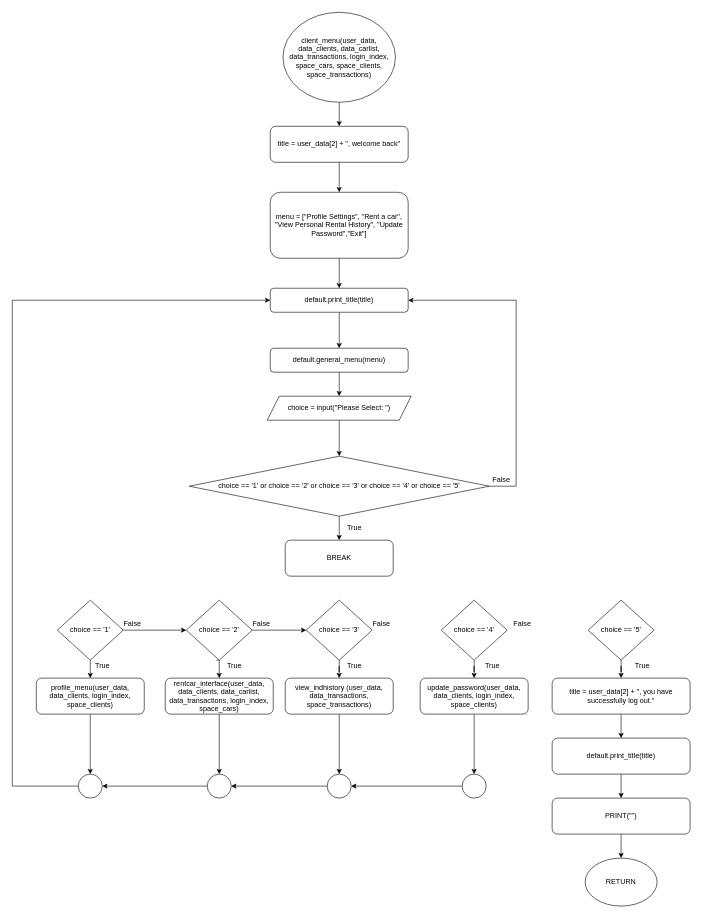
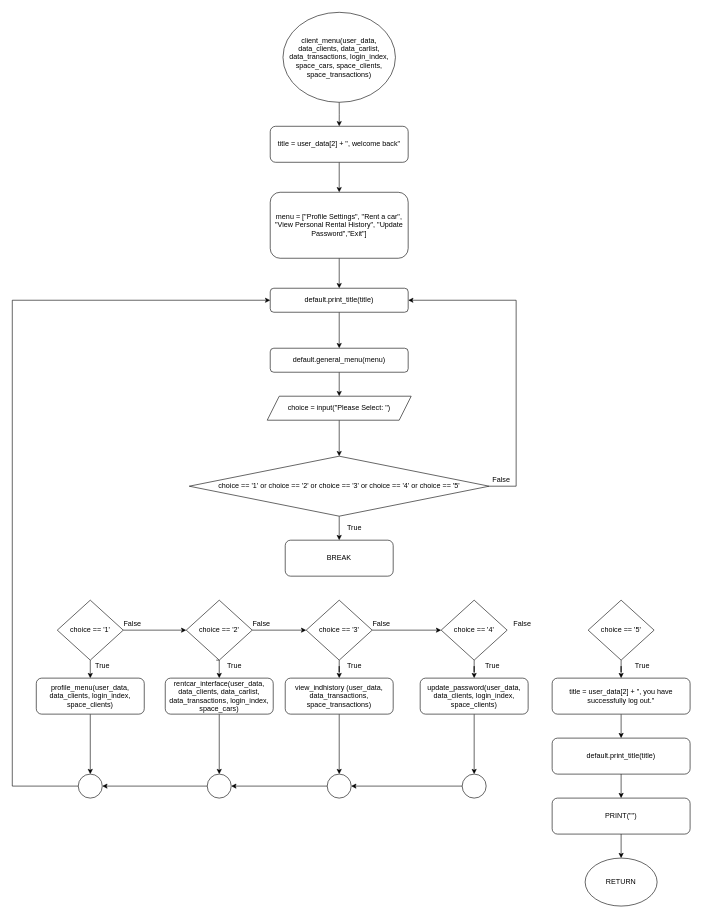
none -> (435, 630)
